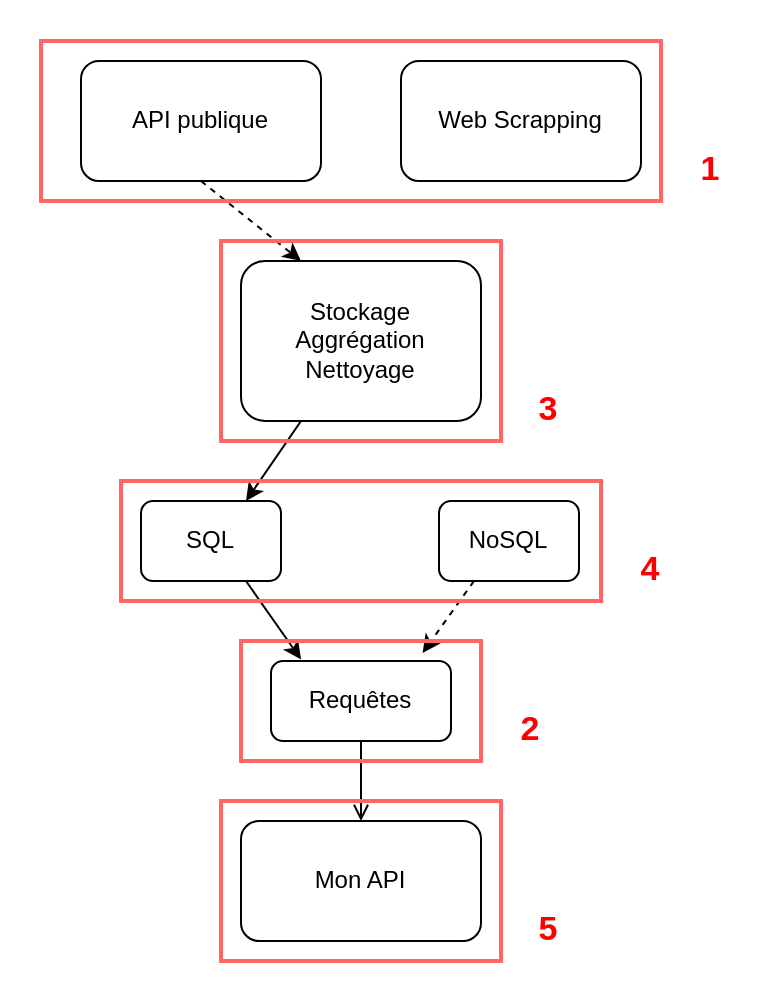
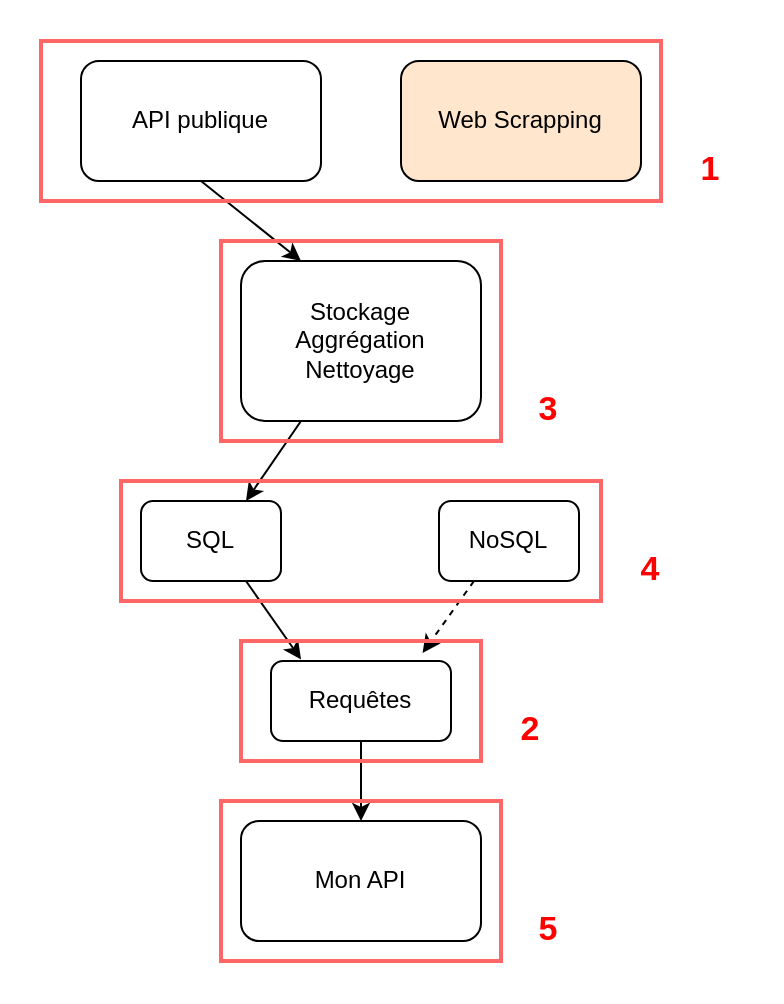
(521, 121) -> (521, 121)
(245, 216) -> (245, 216)
(361, 808) -> (361, 806)
